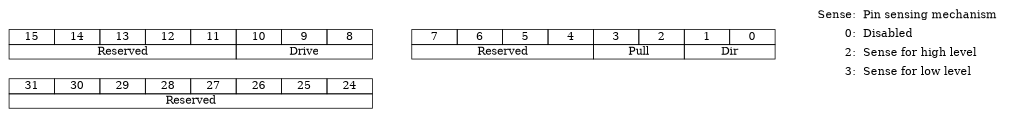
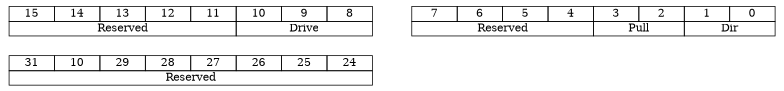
(908, 44) -> none
(77, 86) -> (77, 63)
